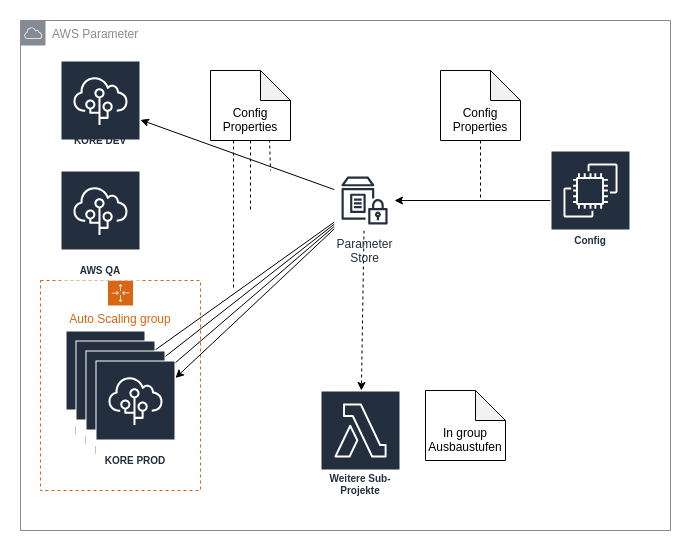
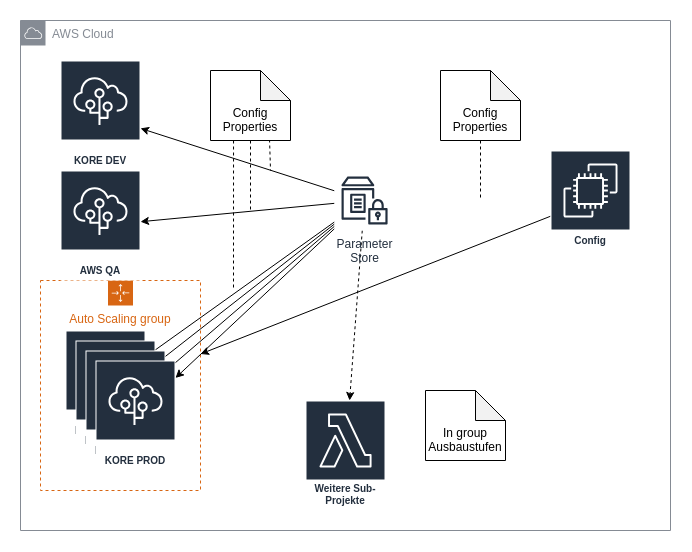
(95, 35) -> (80, 35)
(101, 106) -> (101, 116)
(476, 201) -> (379, 284)
none -> (241, 212)
(361, 446) -> (346, 456)
